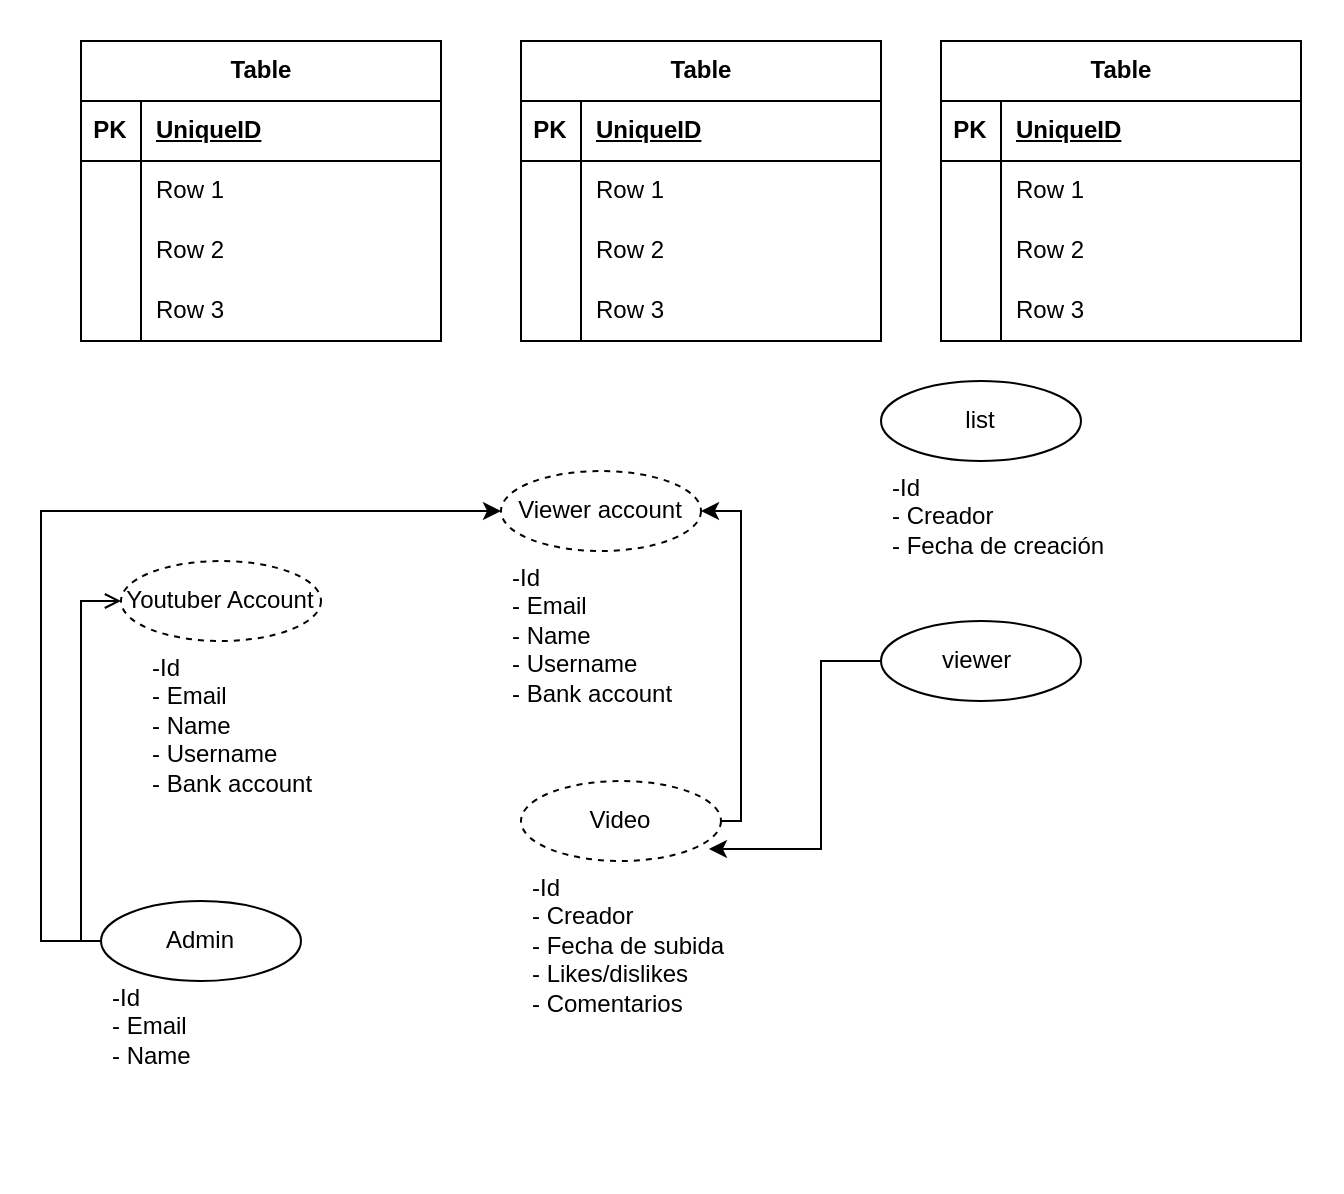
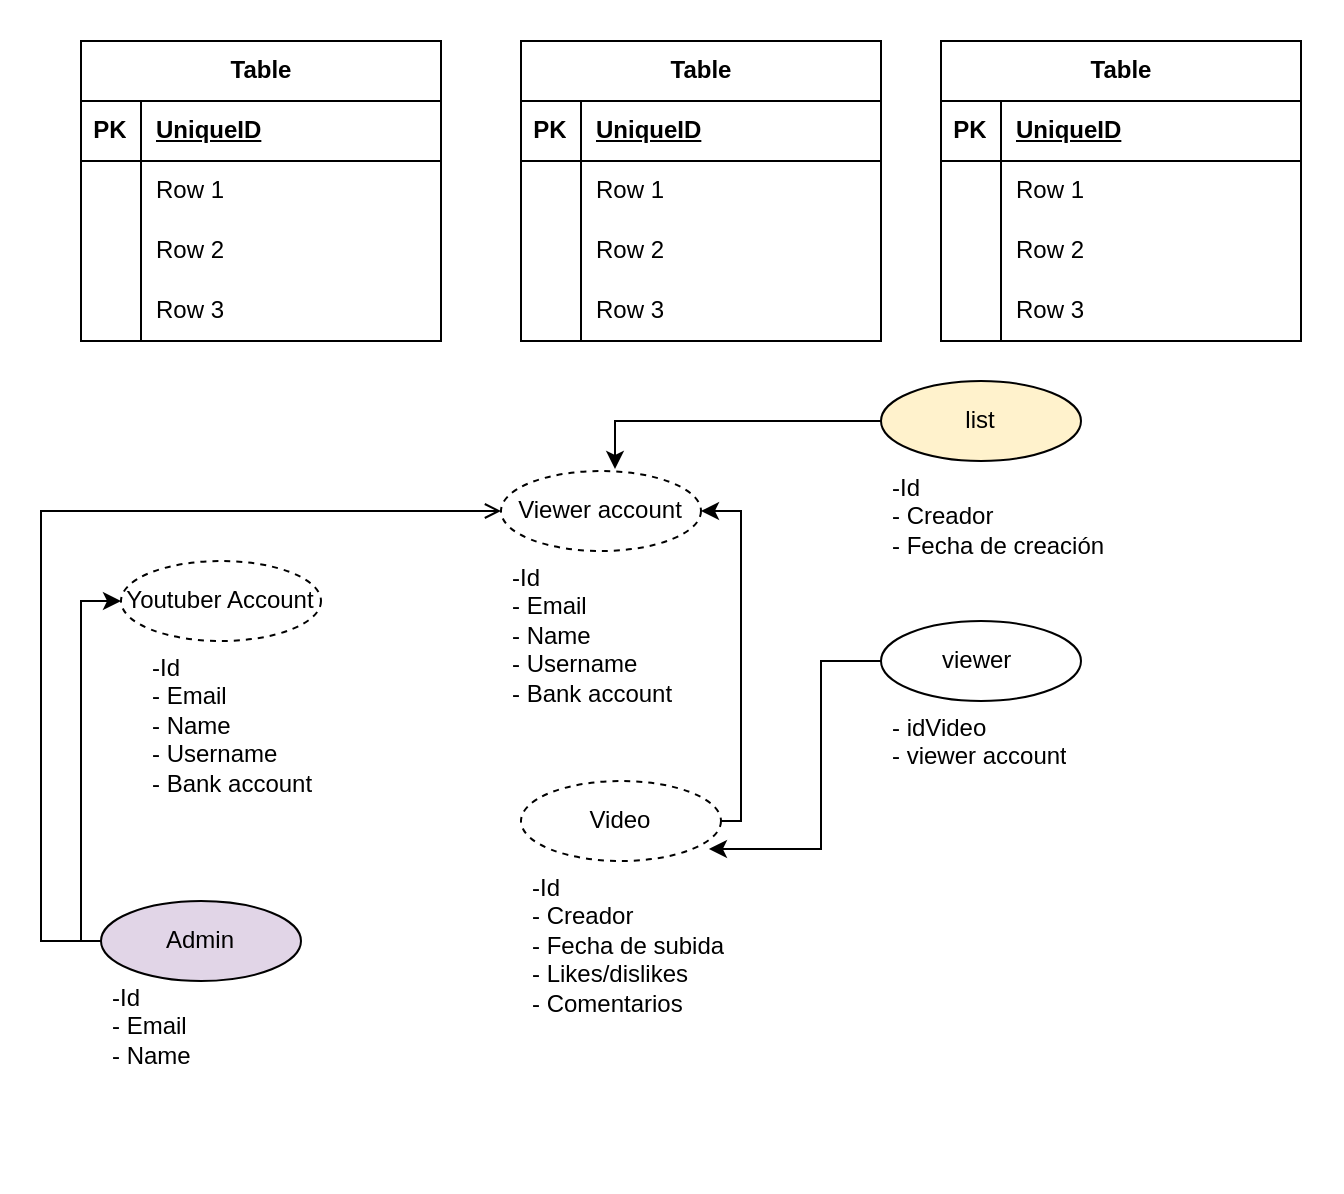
none -> (731, 421)
(981, 421) -> (981, 421)
(486, 511) -> (489, 511)
(109, 601) -> (106, 601)
none -> (1001, 791)
(201, 941) -> (201, 941)
